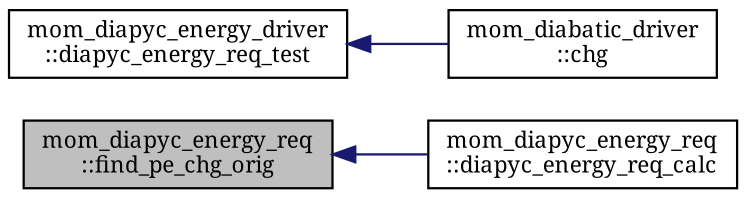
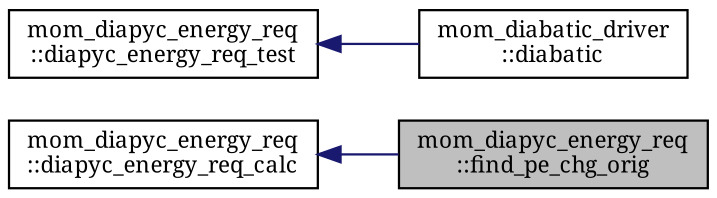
(178, 44) -> (163, 44)
(583, 44) -> (553, 44)
(392, 154) -> (370, 154)
